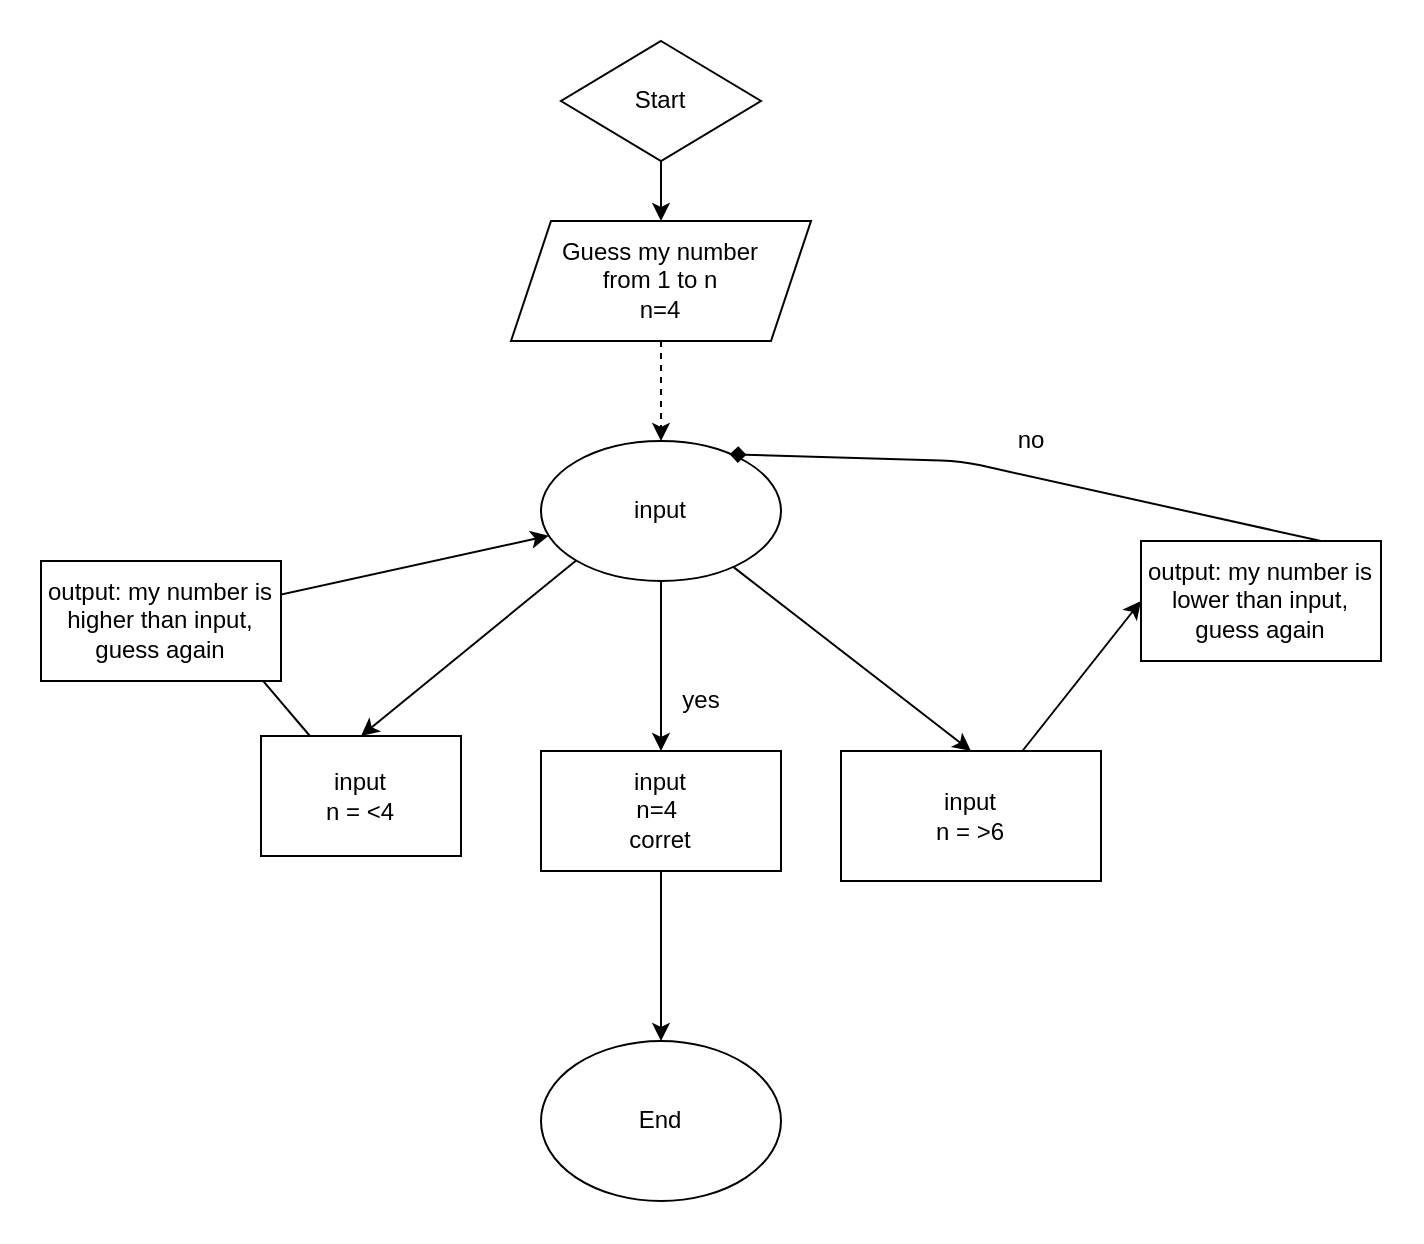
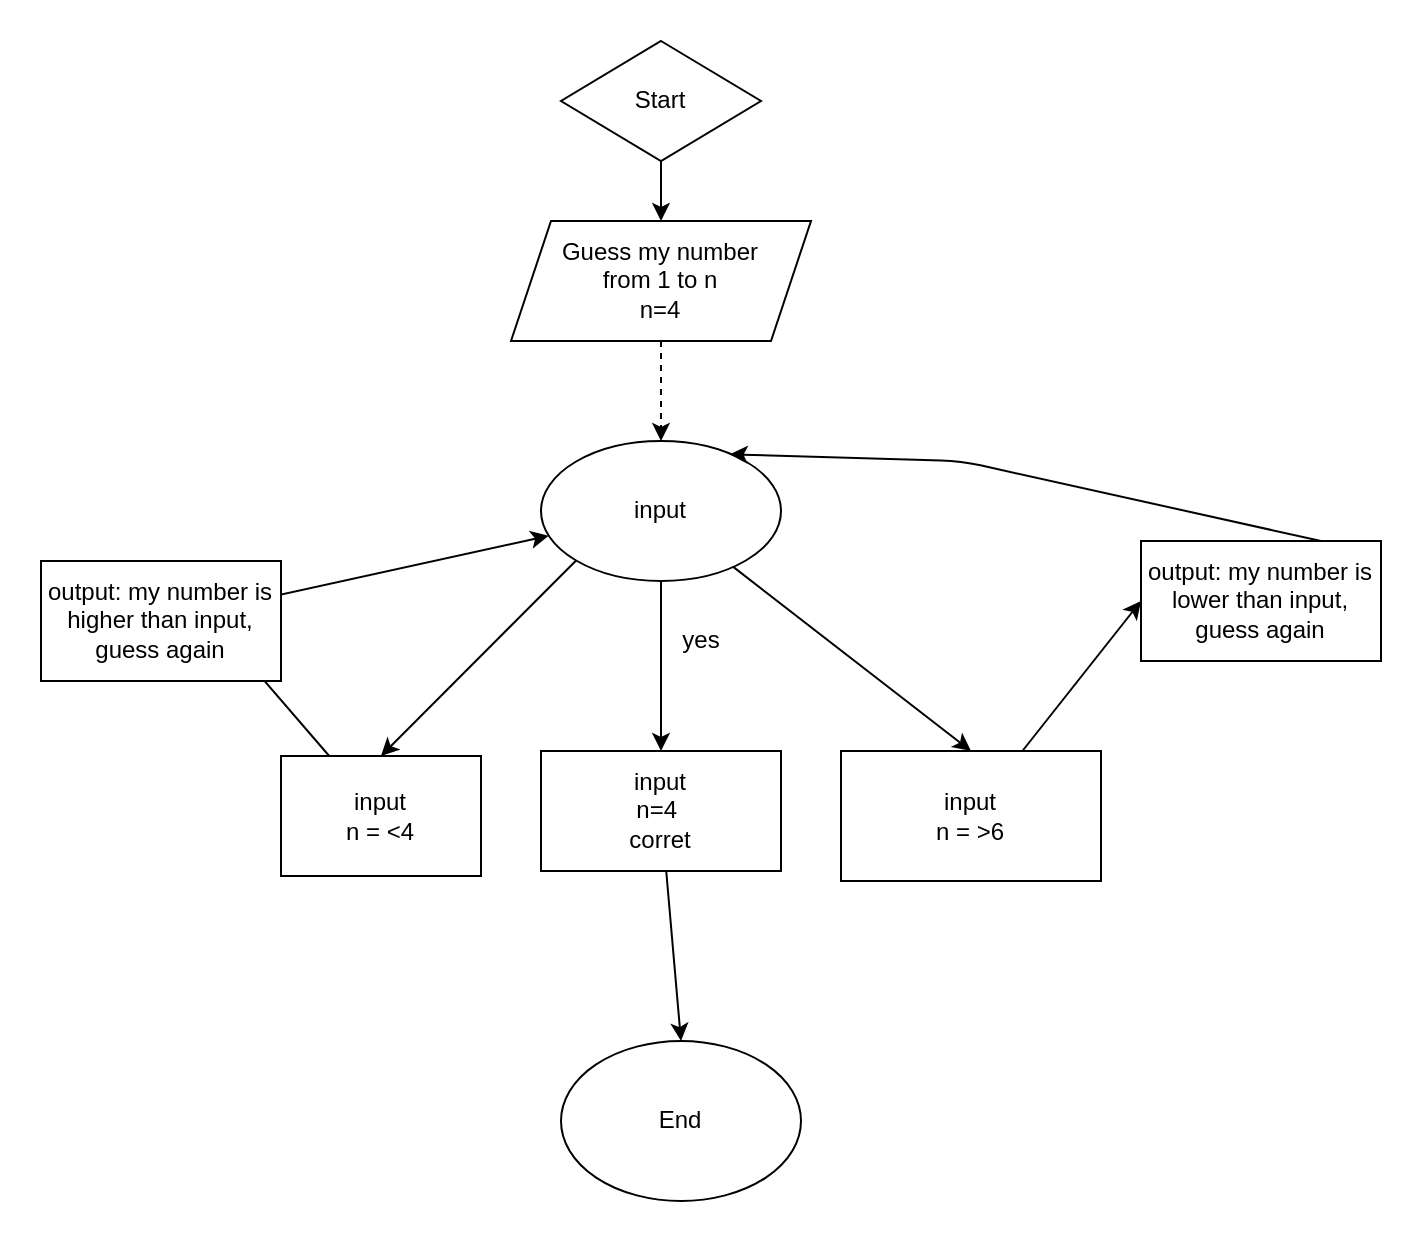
(1031, 441) -> none
(746, 455) -> (744, 455)
(701, 701) -> (701, 641)
(361, 796) -> (381, 816)
(661, 1121) -> (681, 1121)
